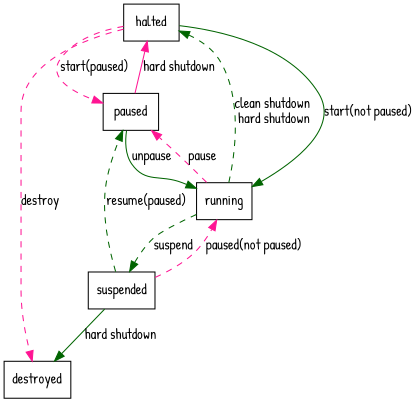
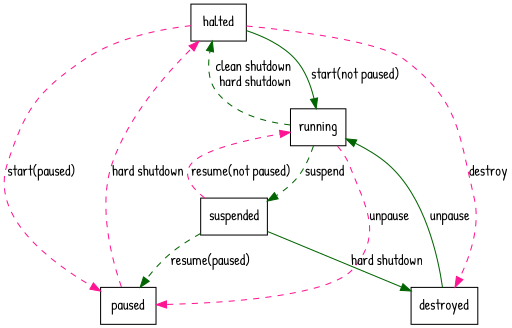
(140, 72) -> (115, 157)
(203, 157) -> (390, 217)
(141, 173) -> (417, 203)
(254, 246) -> (241, 172)
